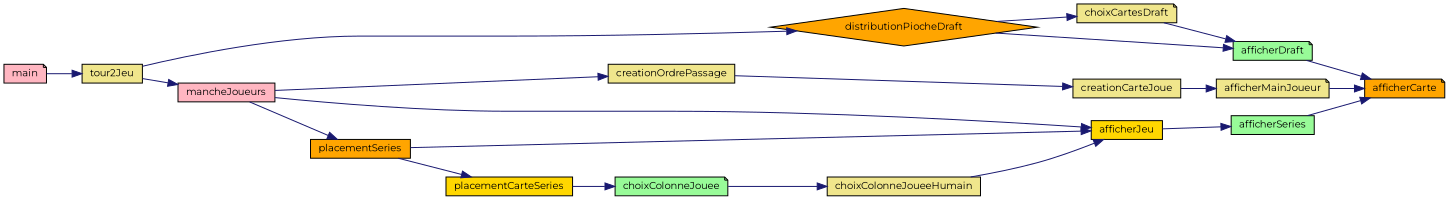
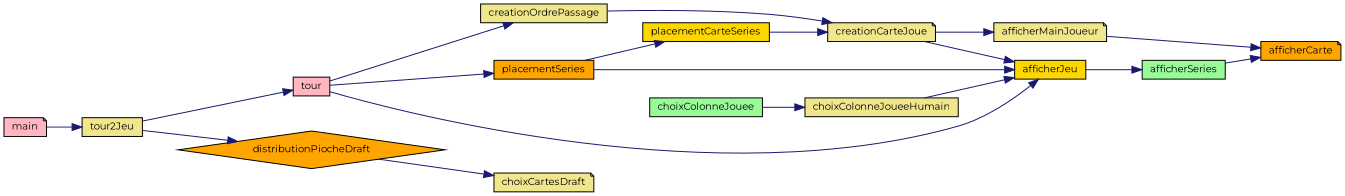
none -> (964, 51)
(1273, 51) -> none
(1127, 89) -> (882, 32)
(226, 92) -> (312, 87)
(589, 186) -> (793, 32)
(671, 186) -> (706, 107)
